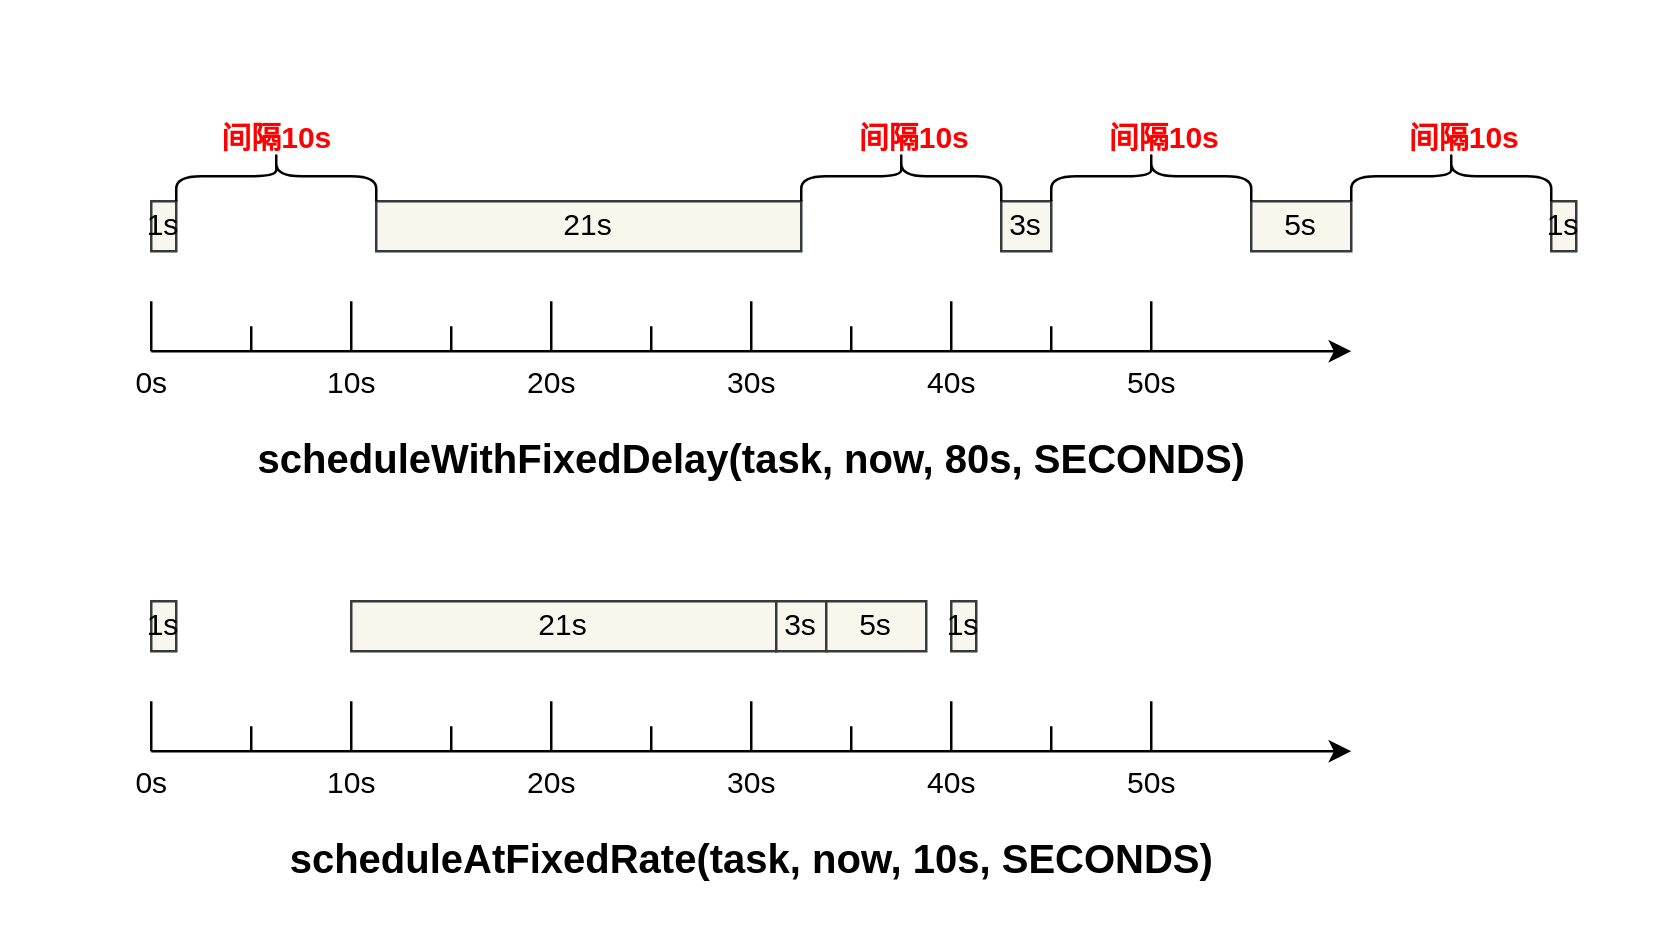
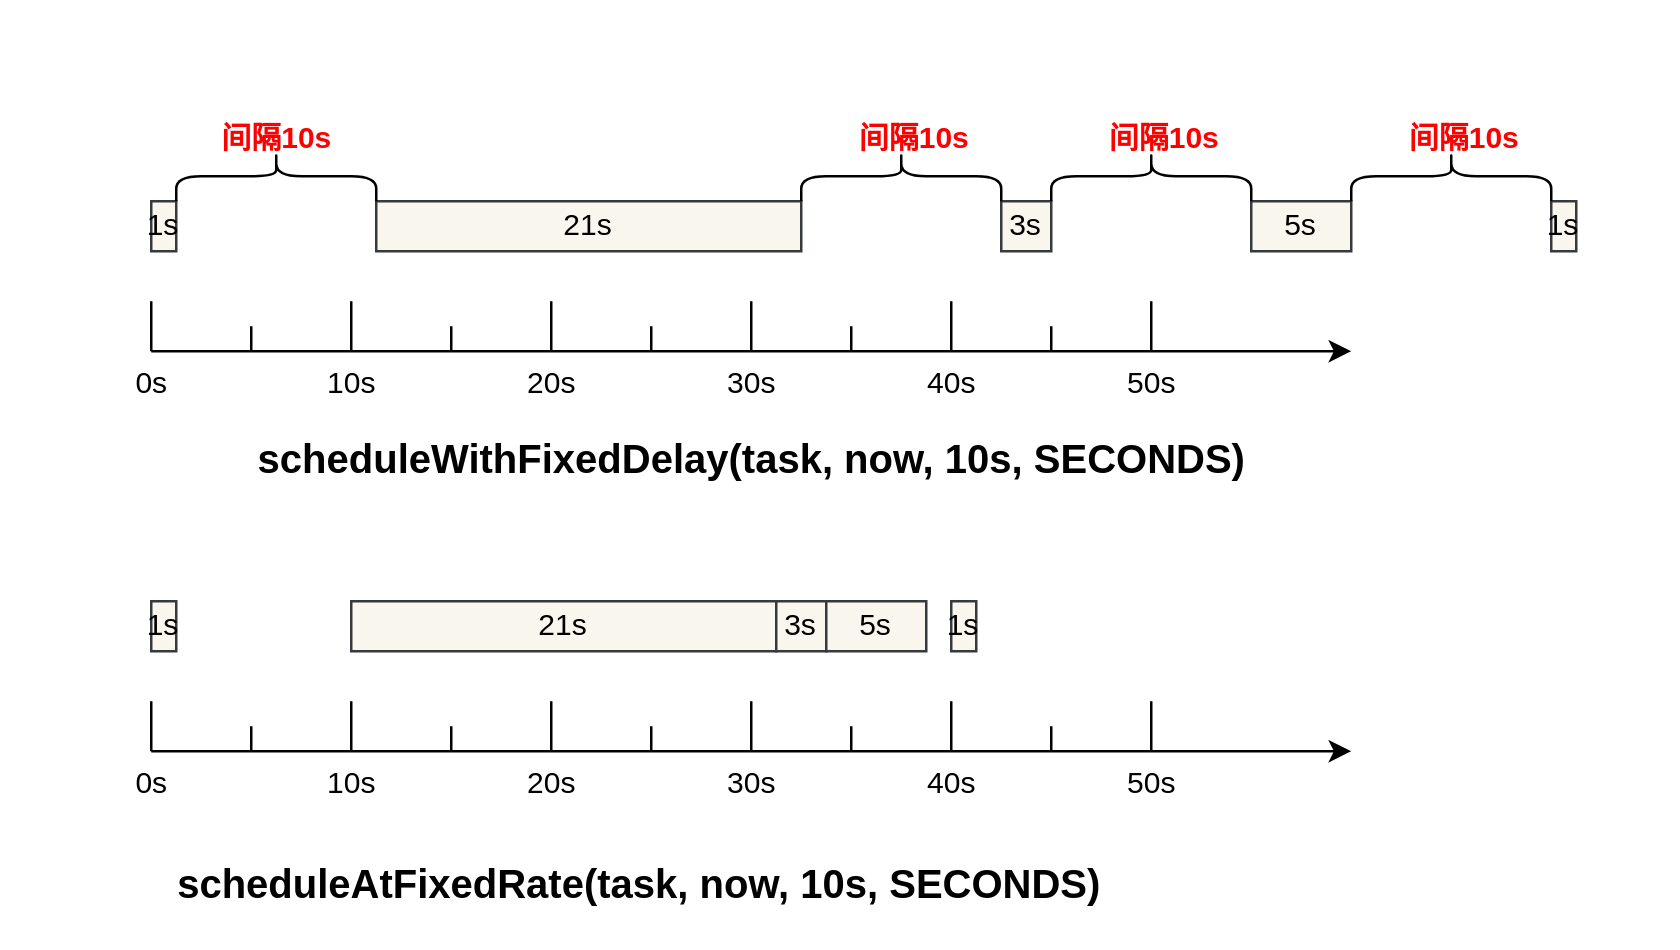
(753, 459) -> (753, 459)
(751, 859) -> (639, 884)
